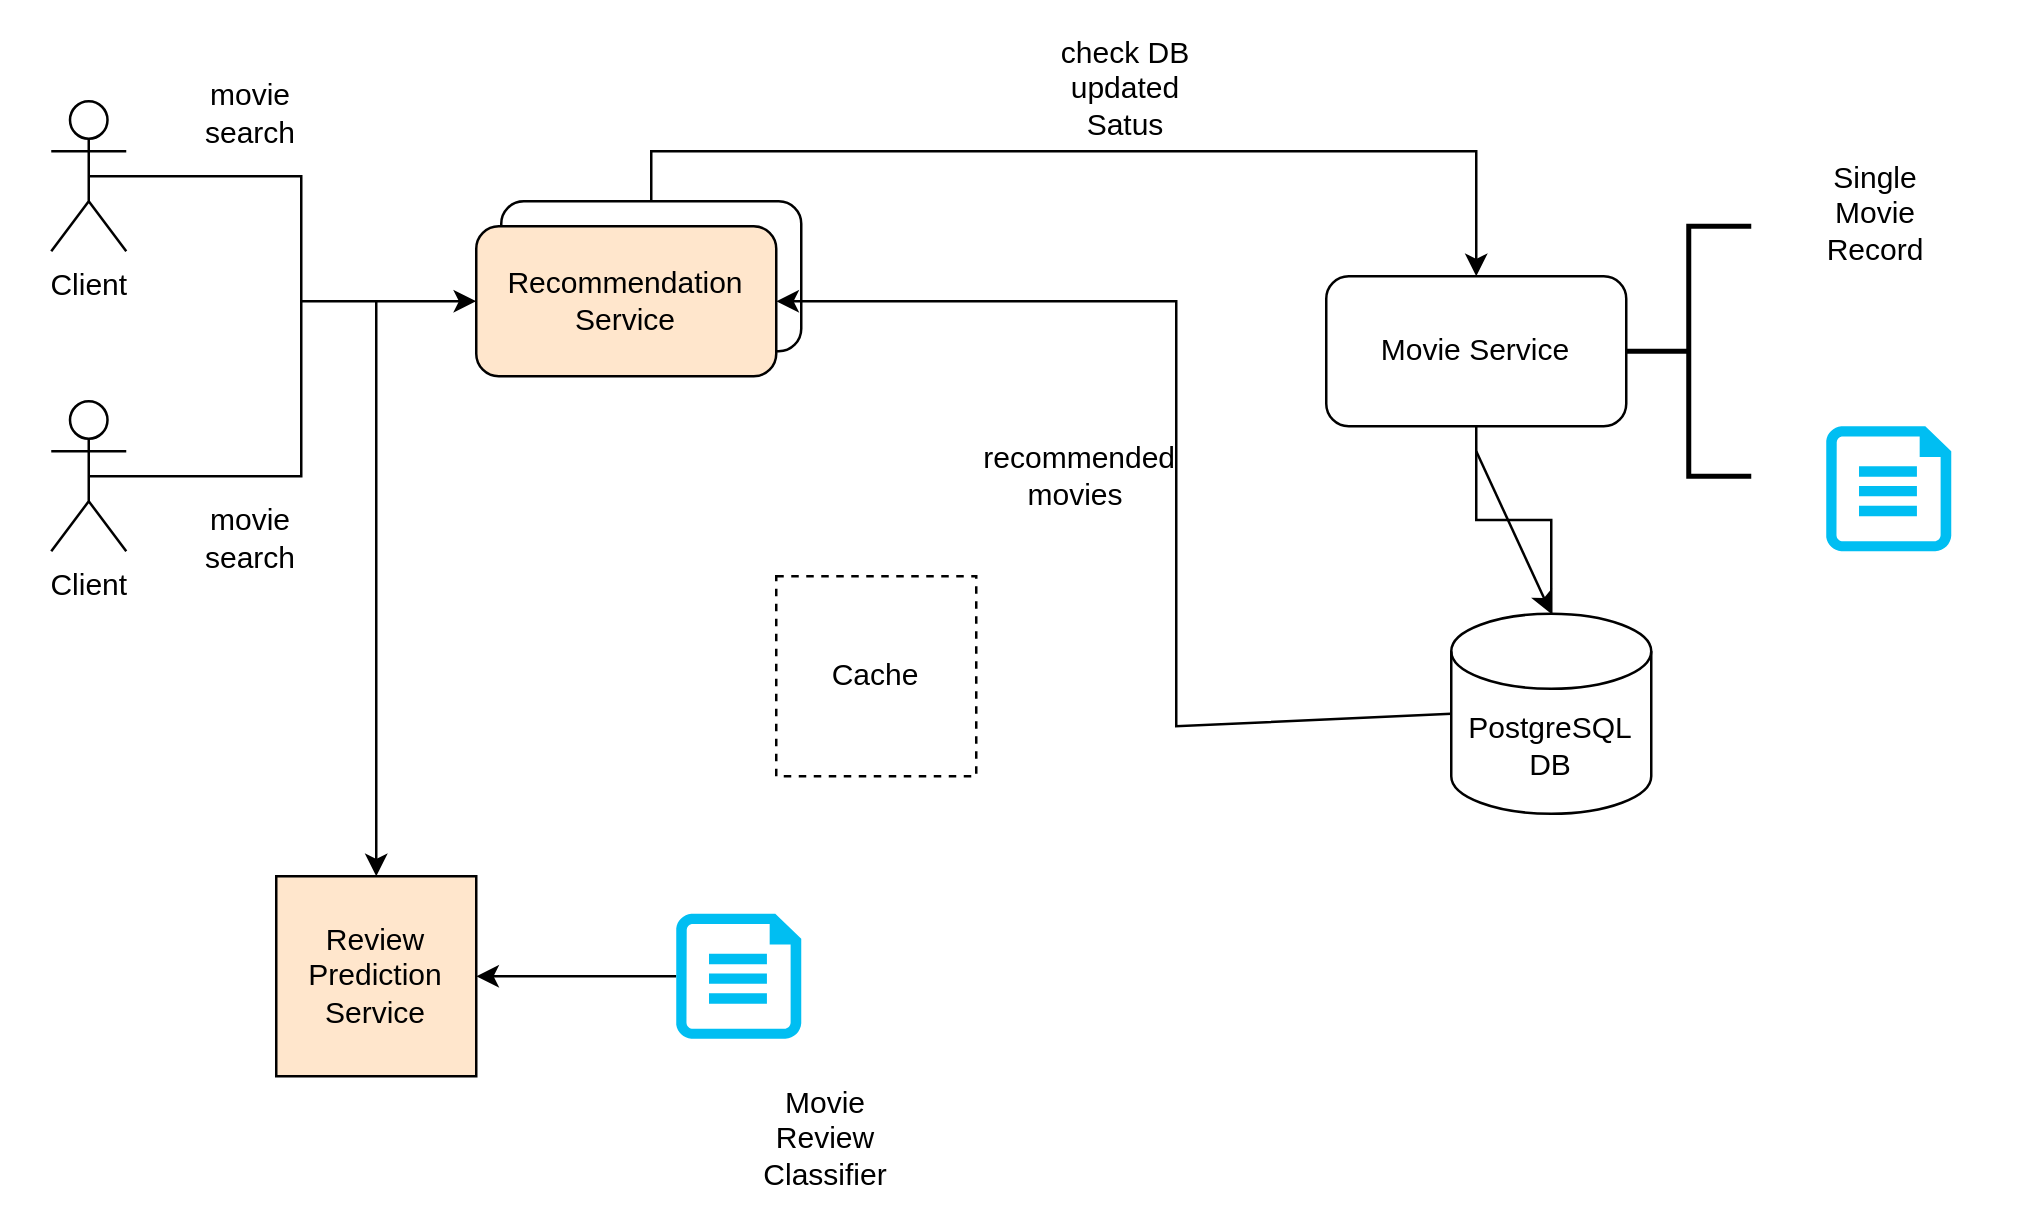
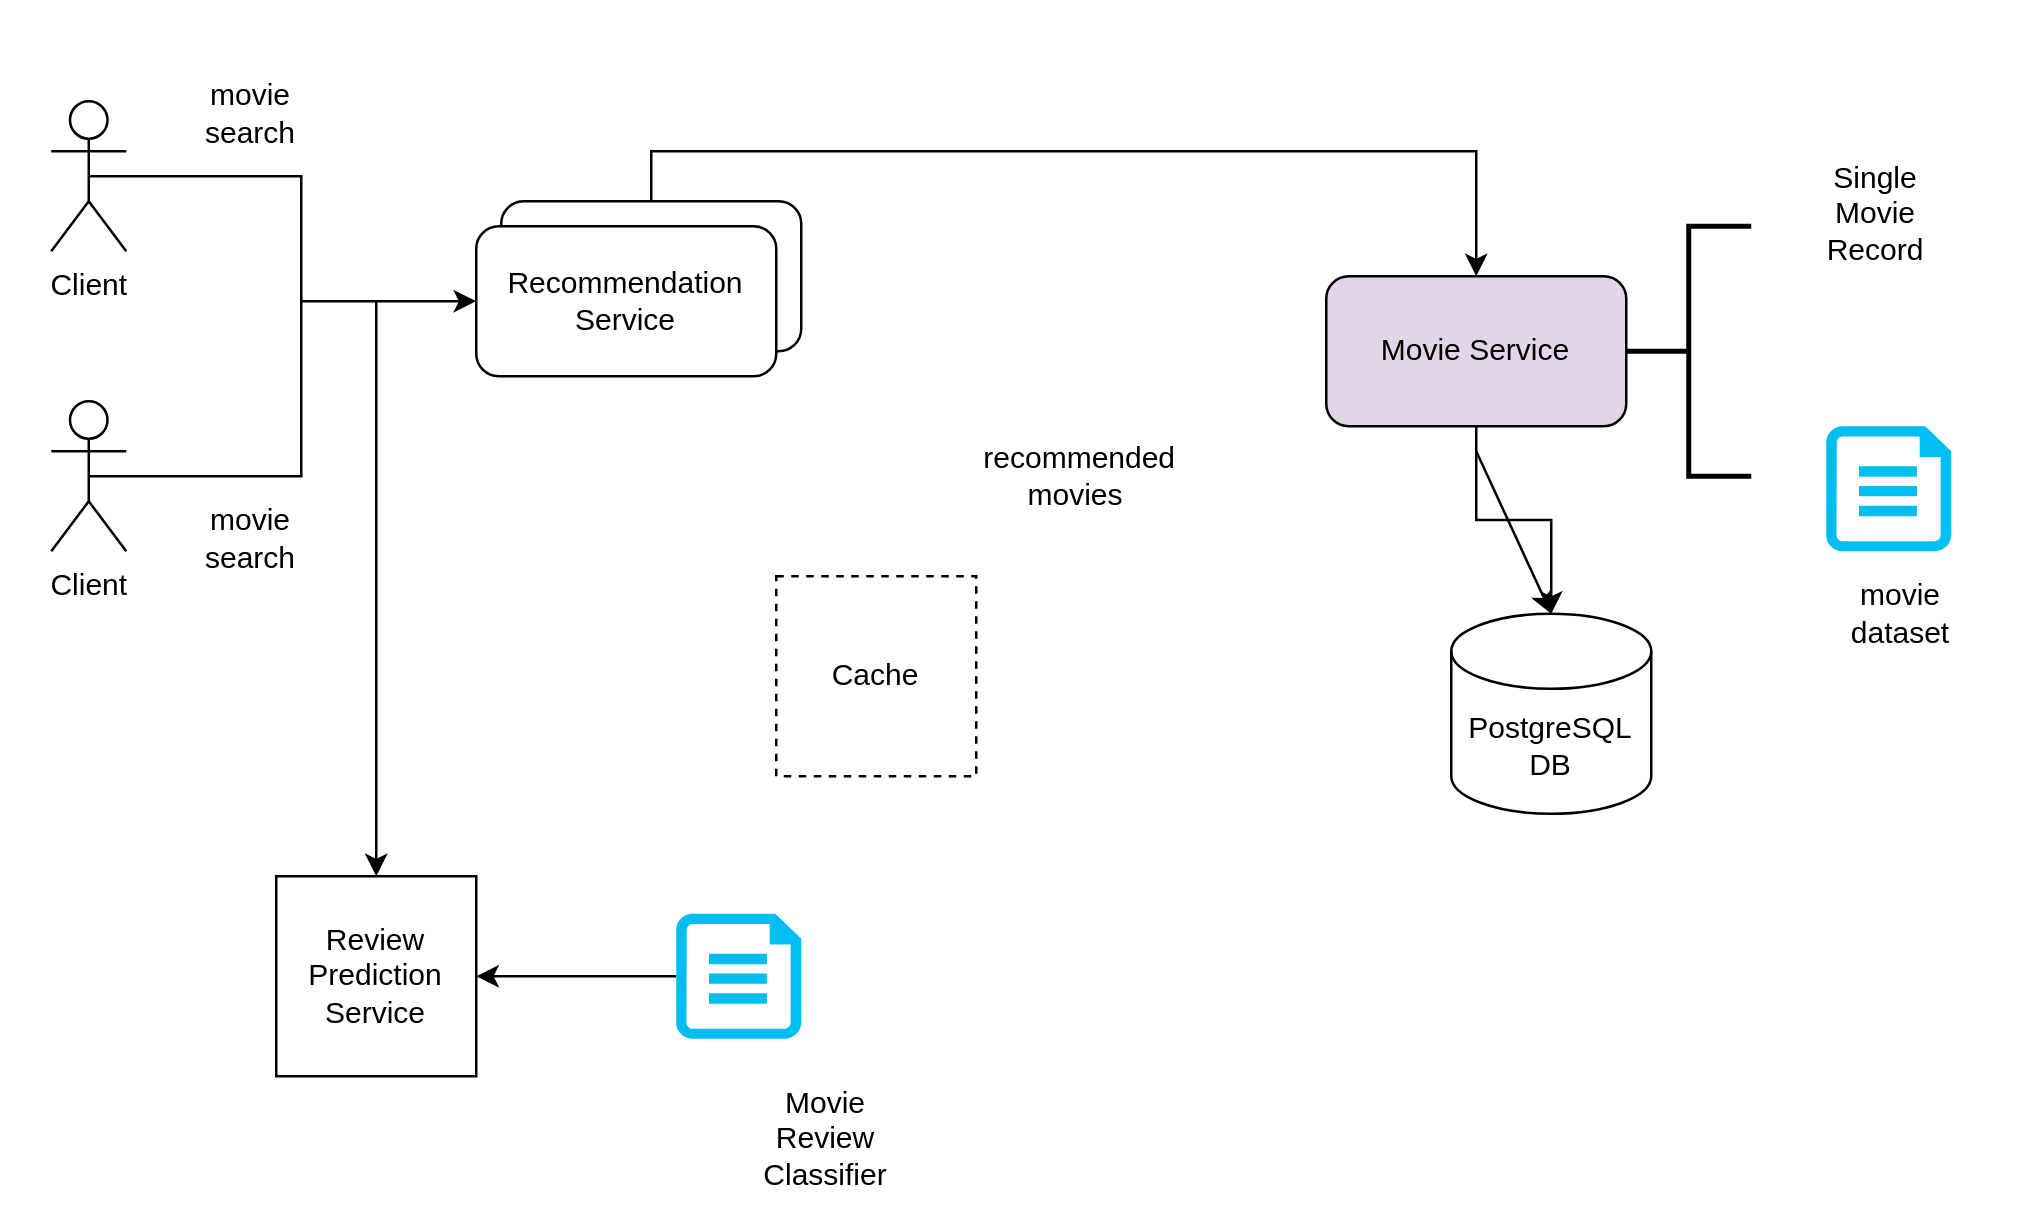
(1126, 89) -> none
(626, 301) -> (626, 301)
(1476, 351) -> (1476, 351)
(1176, 459) -> none
(1551, 601) -> (1551, 595)
none -> (1901, 614)
(376, 976) -> (376, 976)
